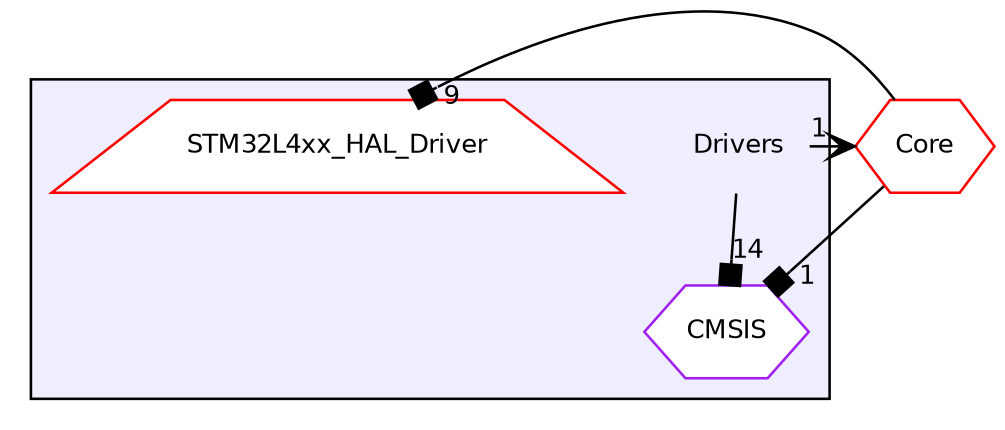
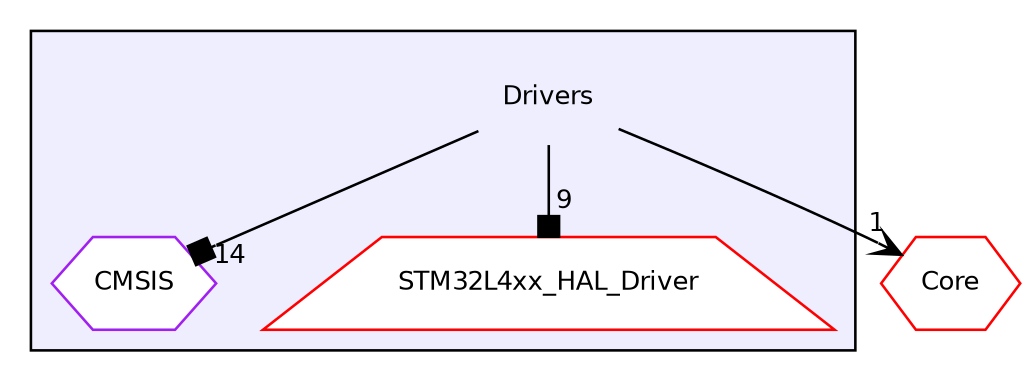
(674, 13) -> (549, 178)
(846, 220) -> none
